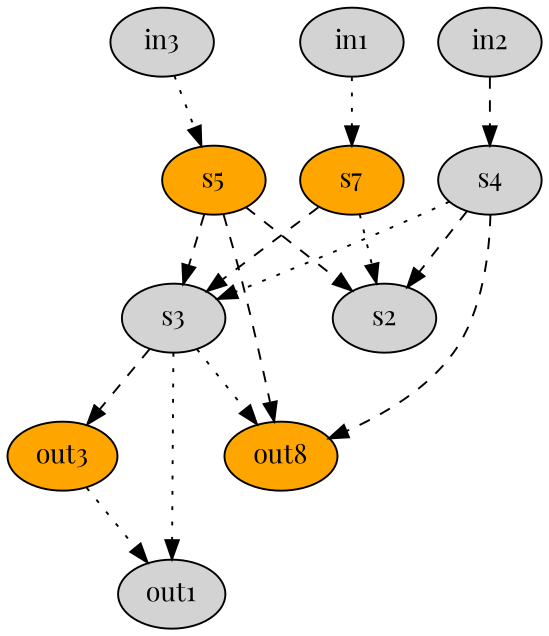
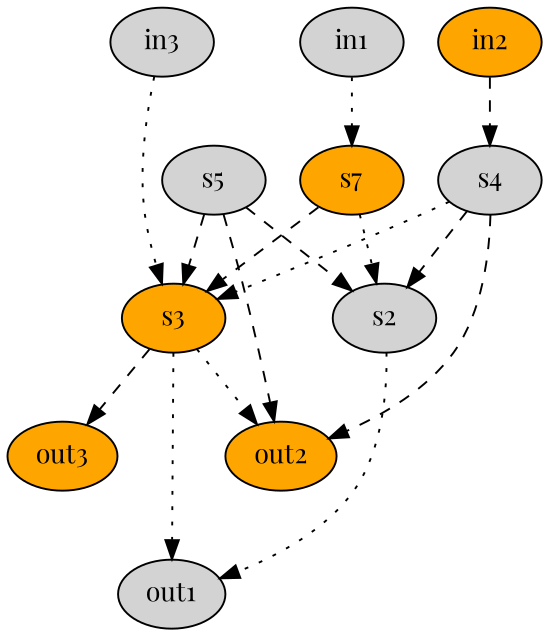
(490, 42) -> (490, 42)
(184, 102) -> (143, 171)
(214, 180) -> (214, 180)
(174, 318) -> (174, 318)
(281, 456) -> (281, 456)
(111, 518) -> (354, 490)
